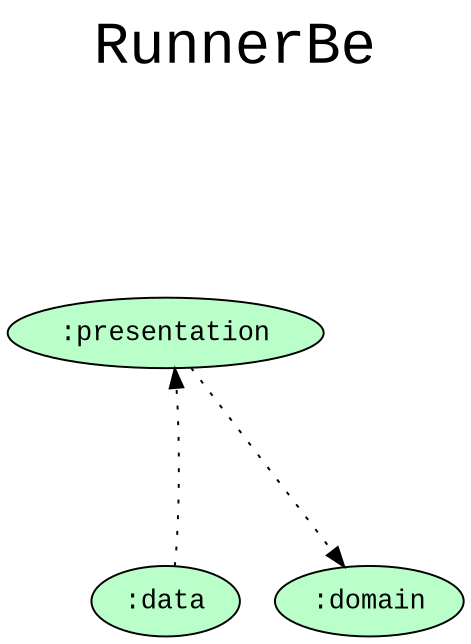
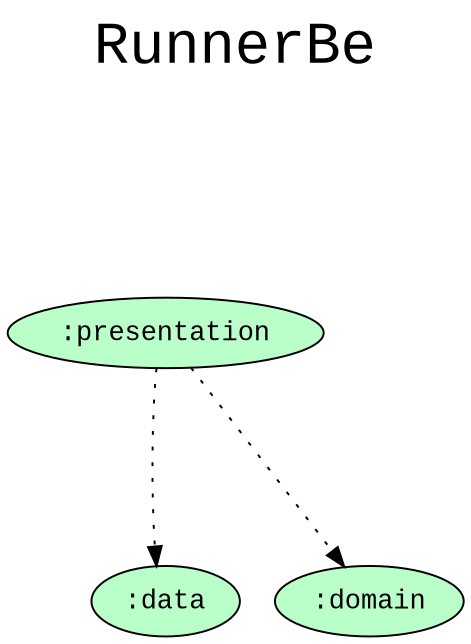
(179, 477) -> (153, 457)
